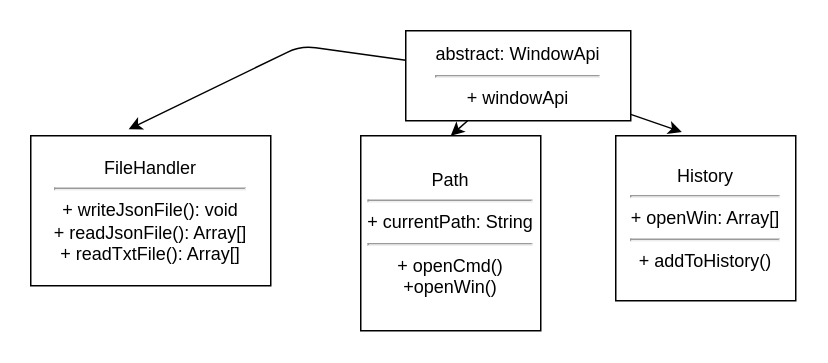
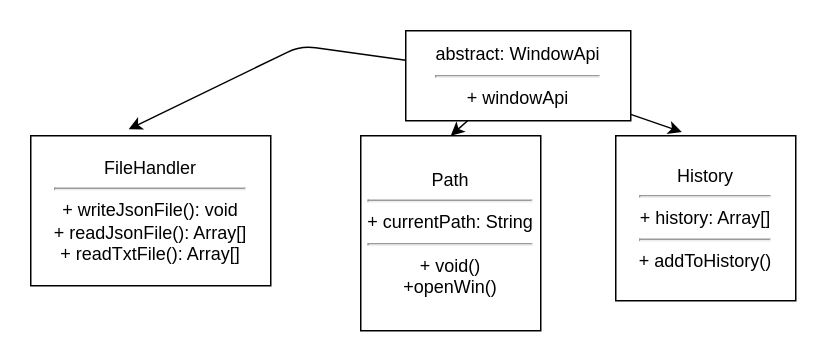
(706, 218) -> (706, 218)
(451, 233) -> (451, 233)
